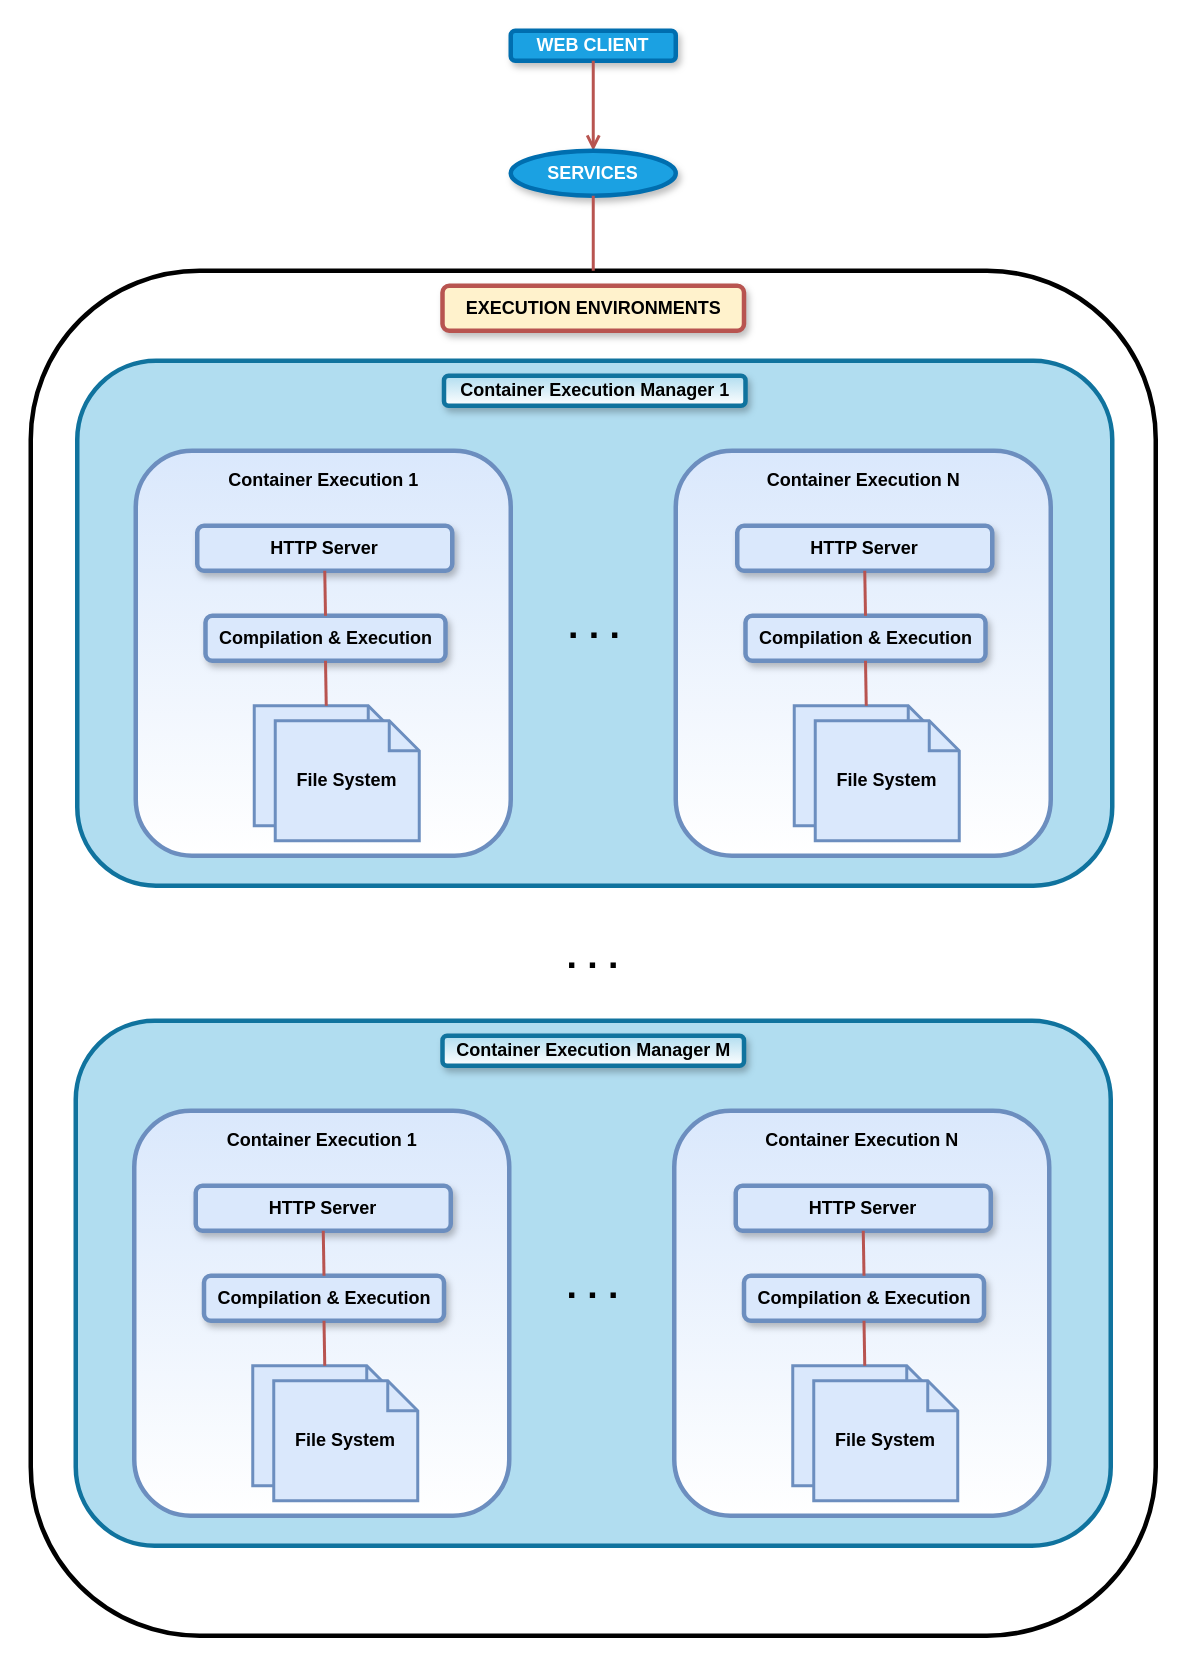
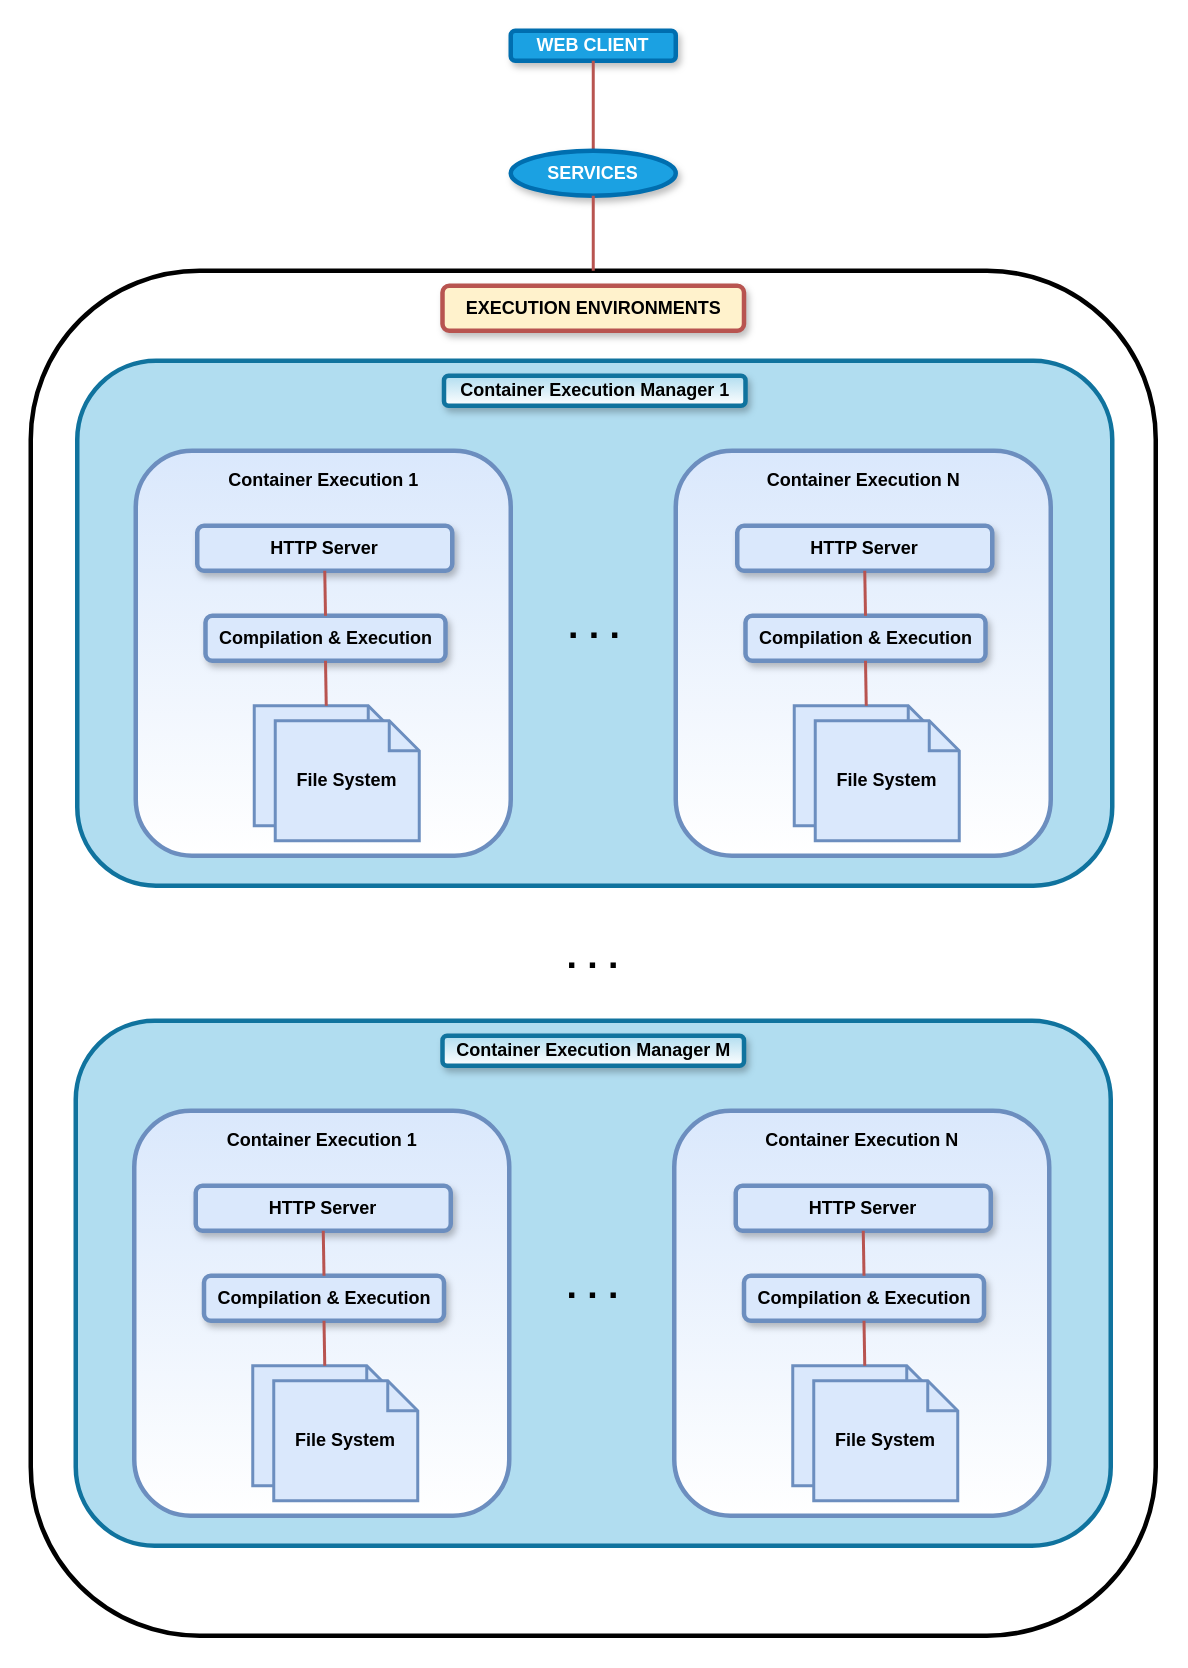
(593, 141) -> (593, 143)
